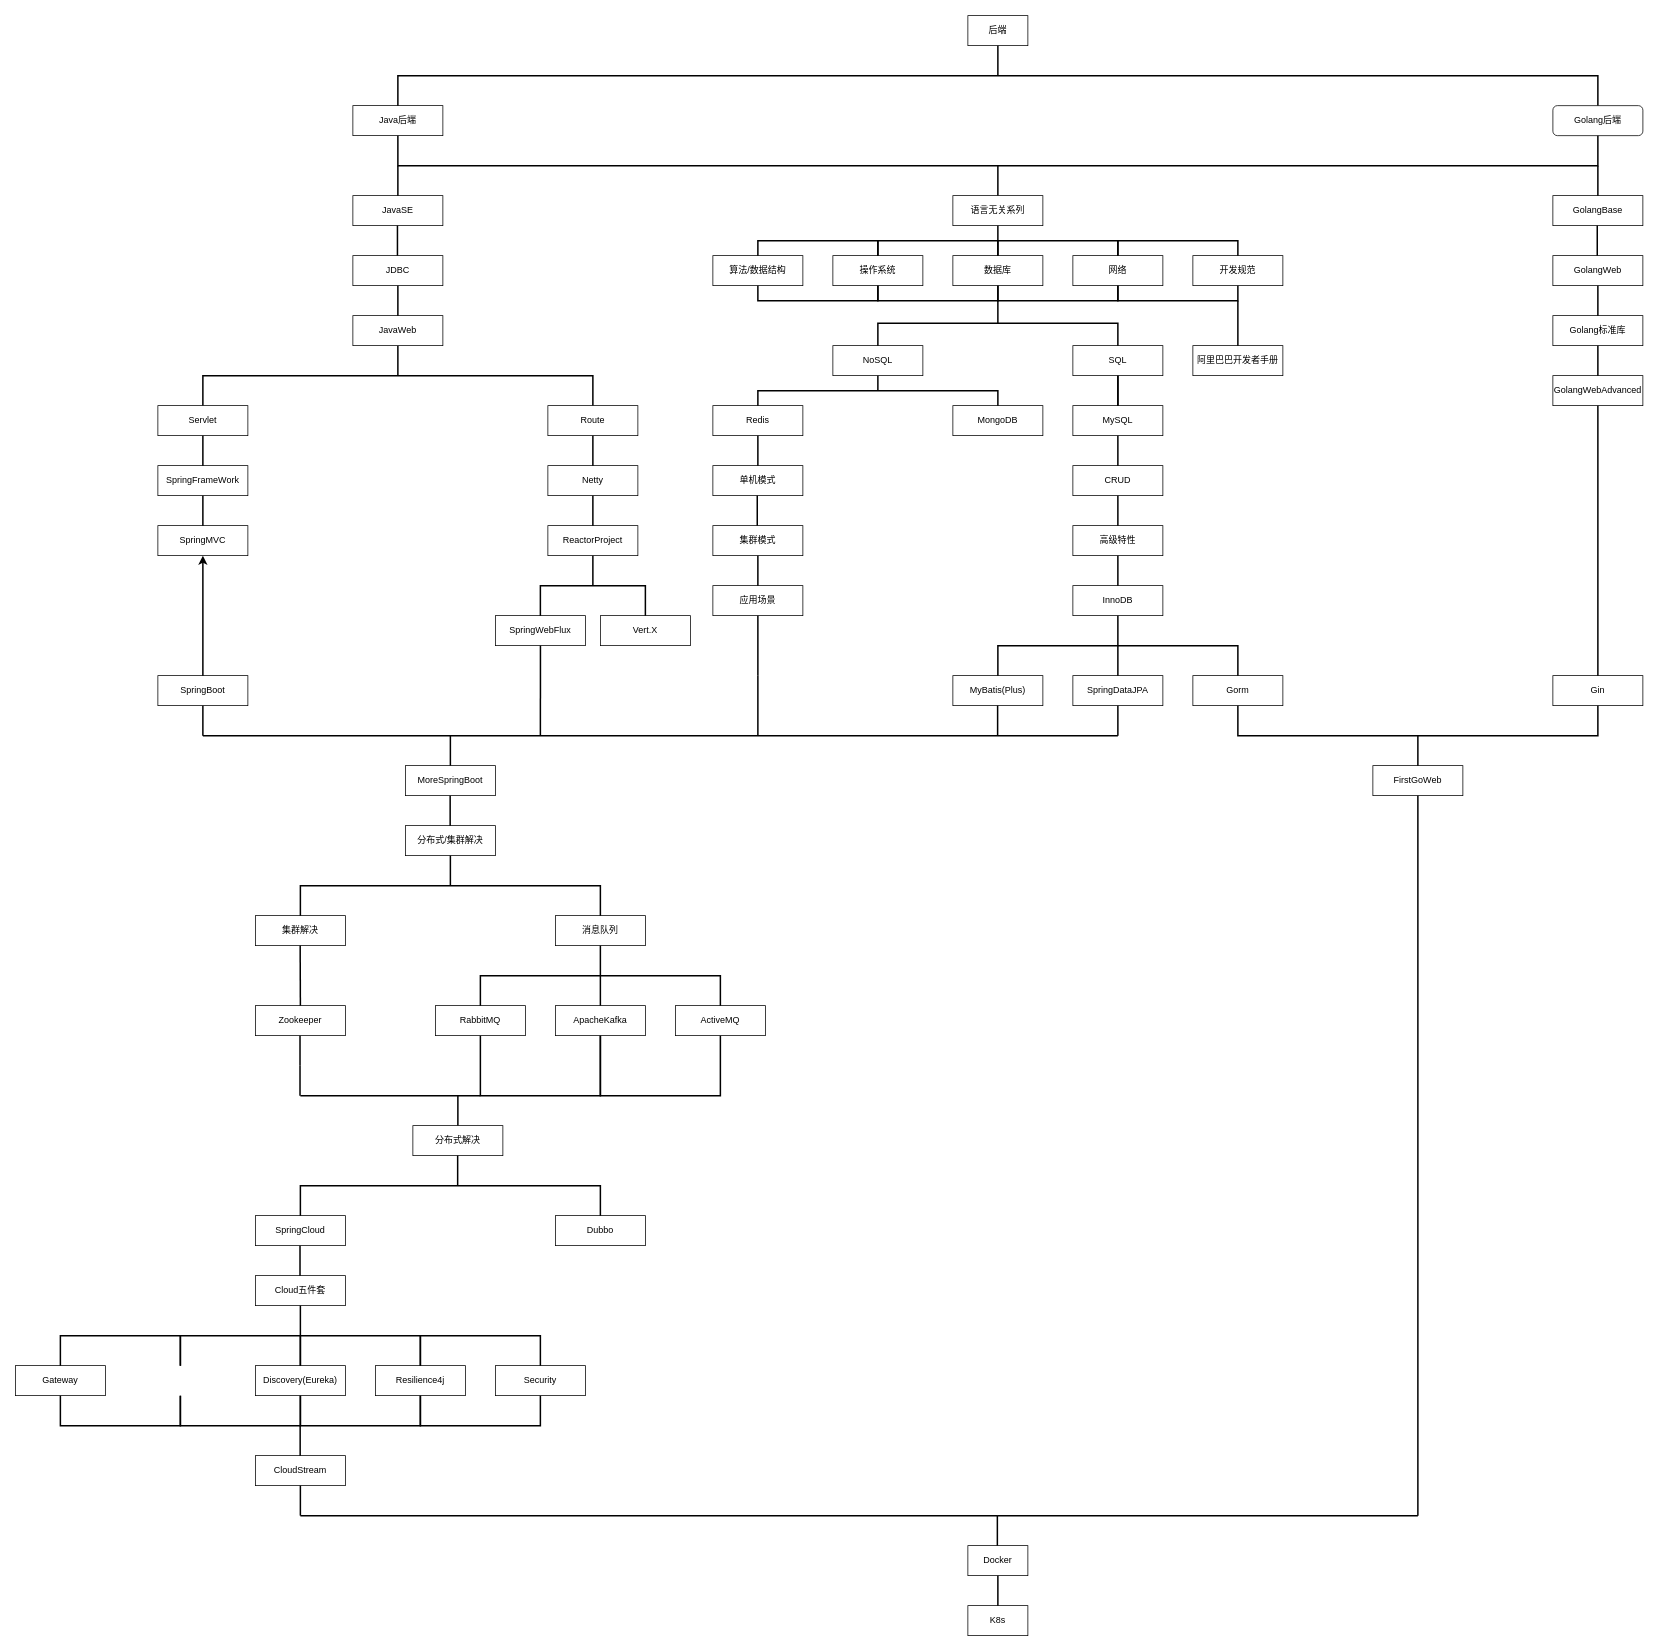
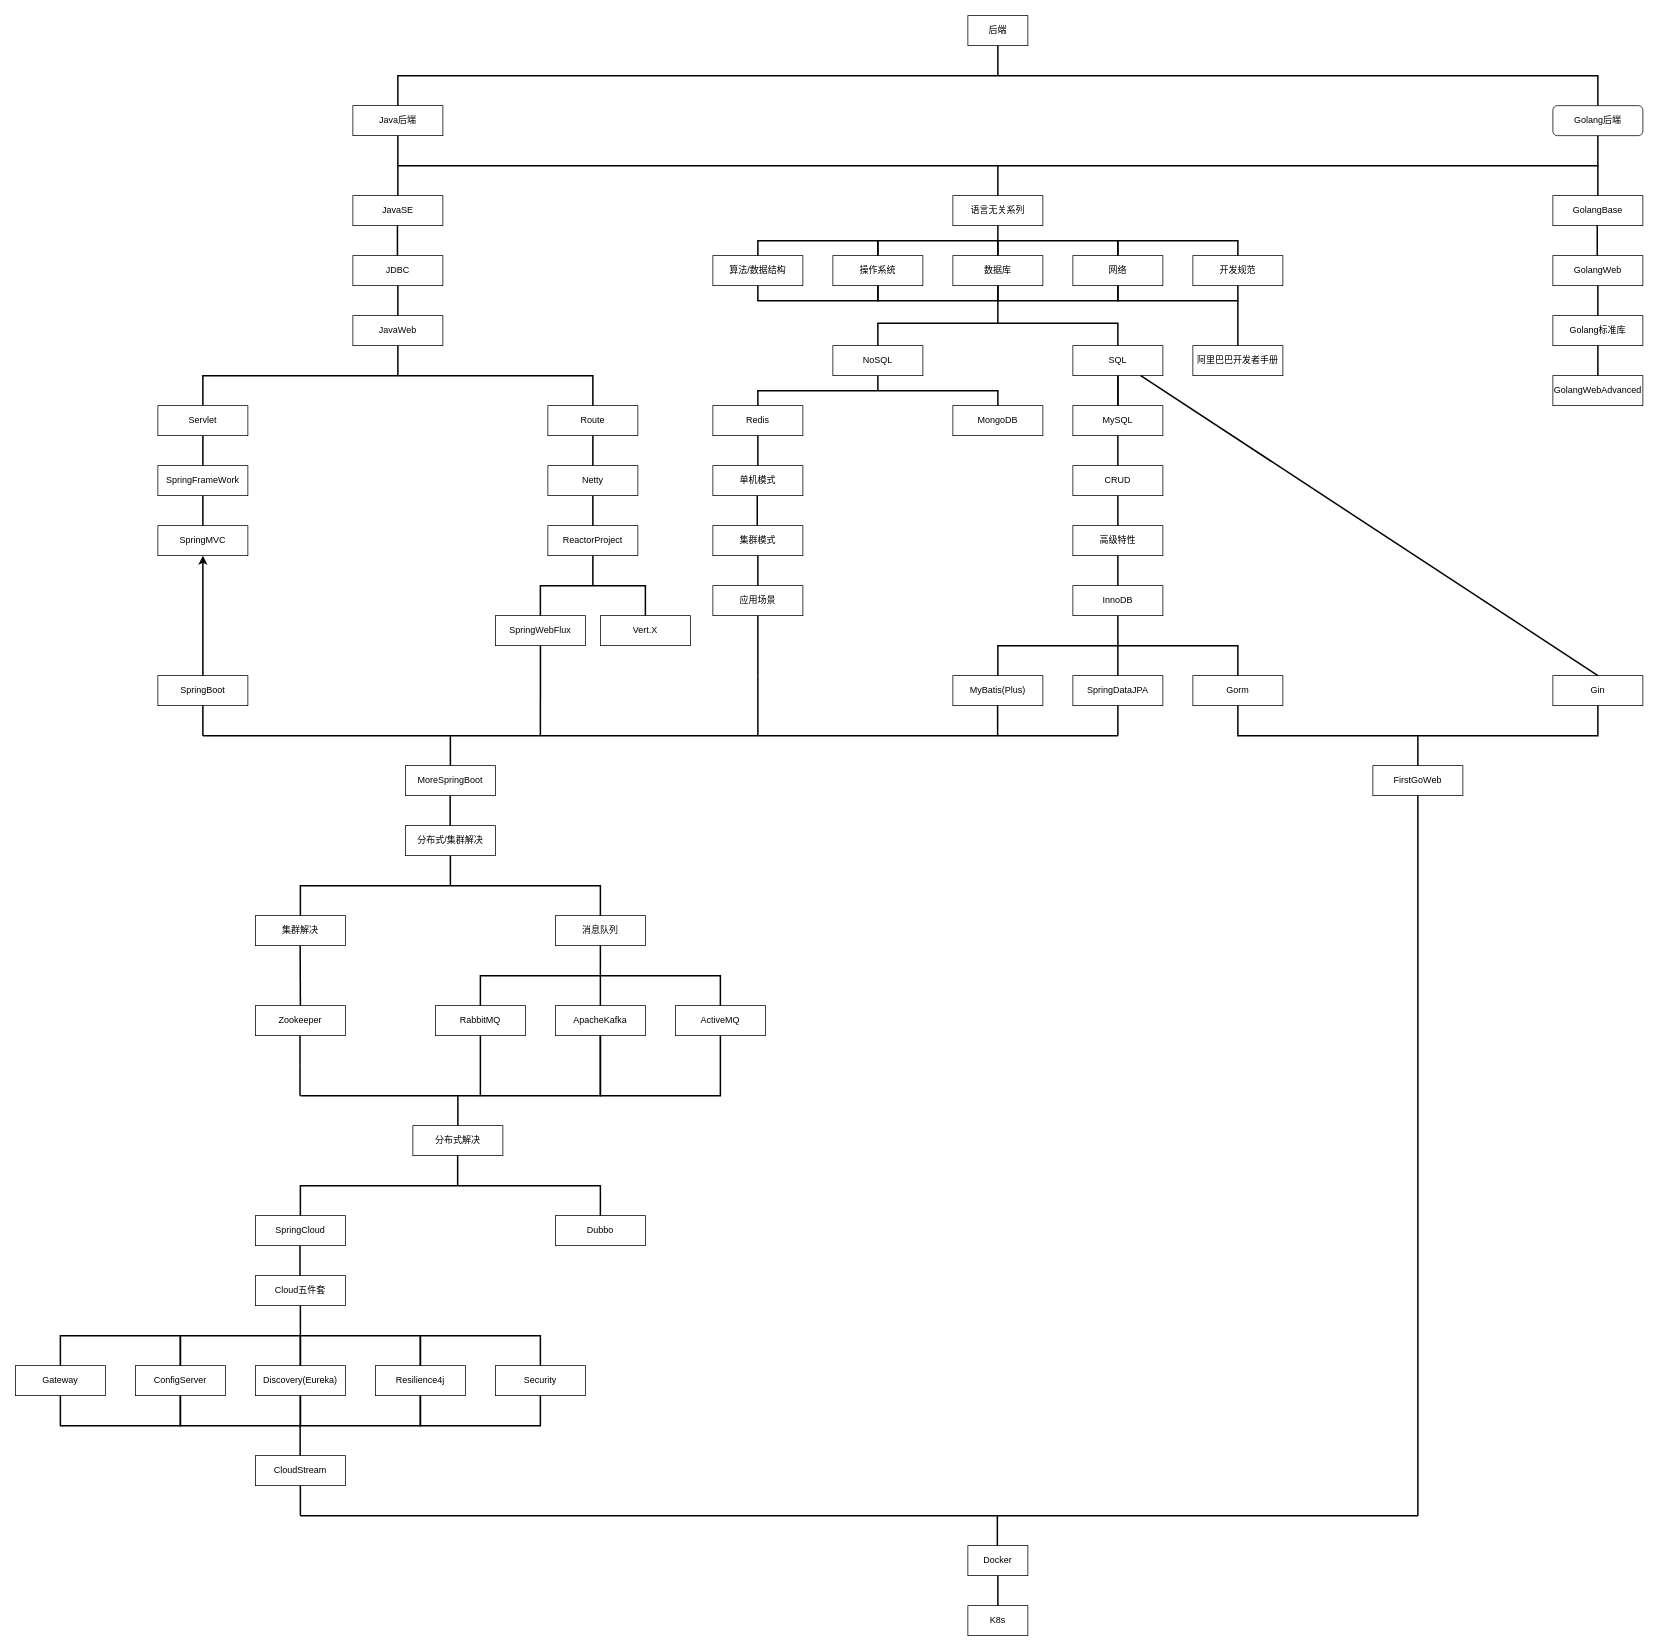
(1598, 540) -> (1369, 525)
none -> (180, 1380)
